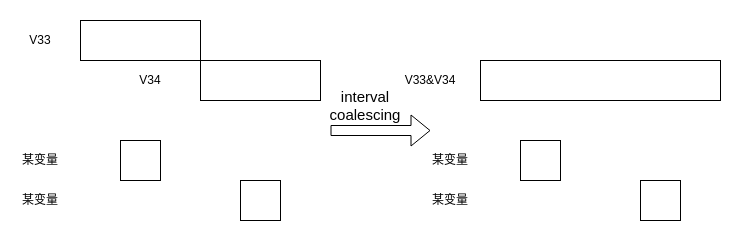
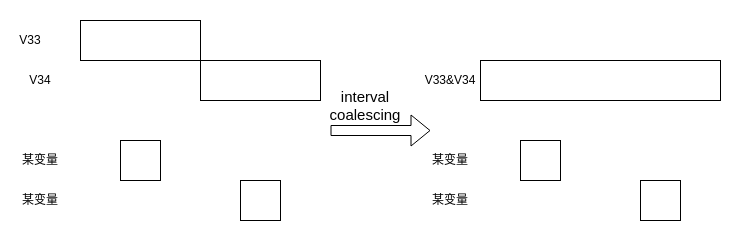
(41, 41) -> (31, 41)
(151, 81) -> (41, 81)
(431, 81) -> (451, 81)
